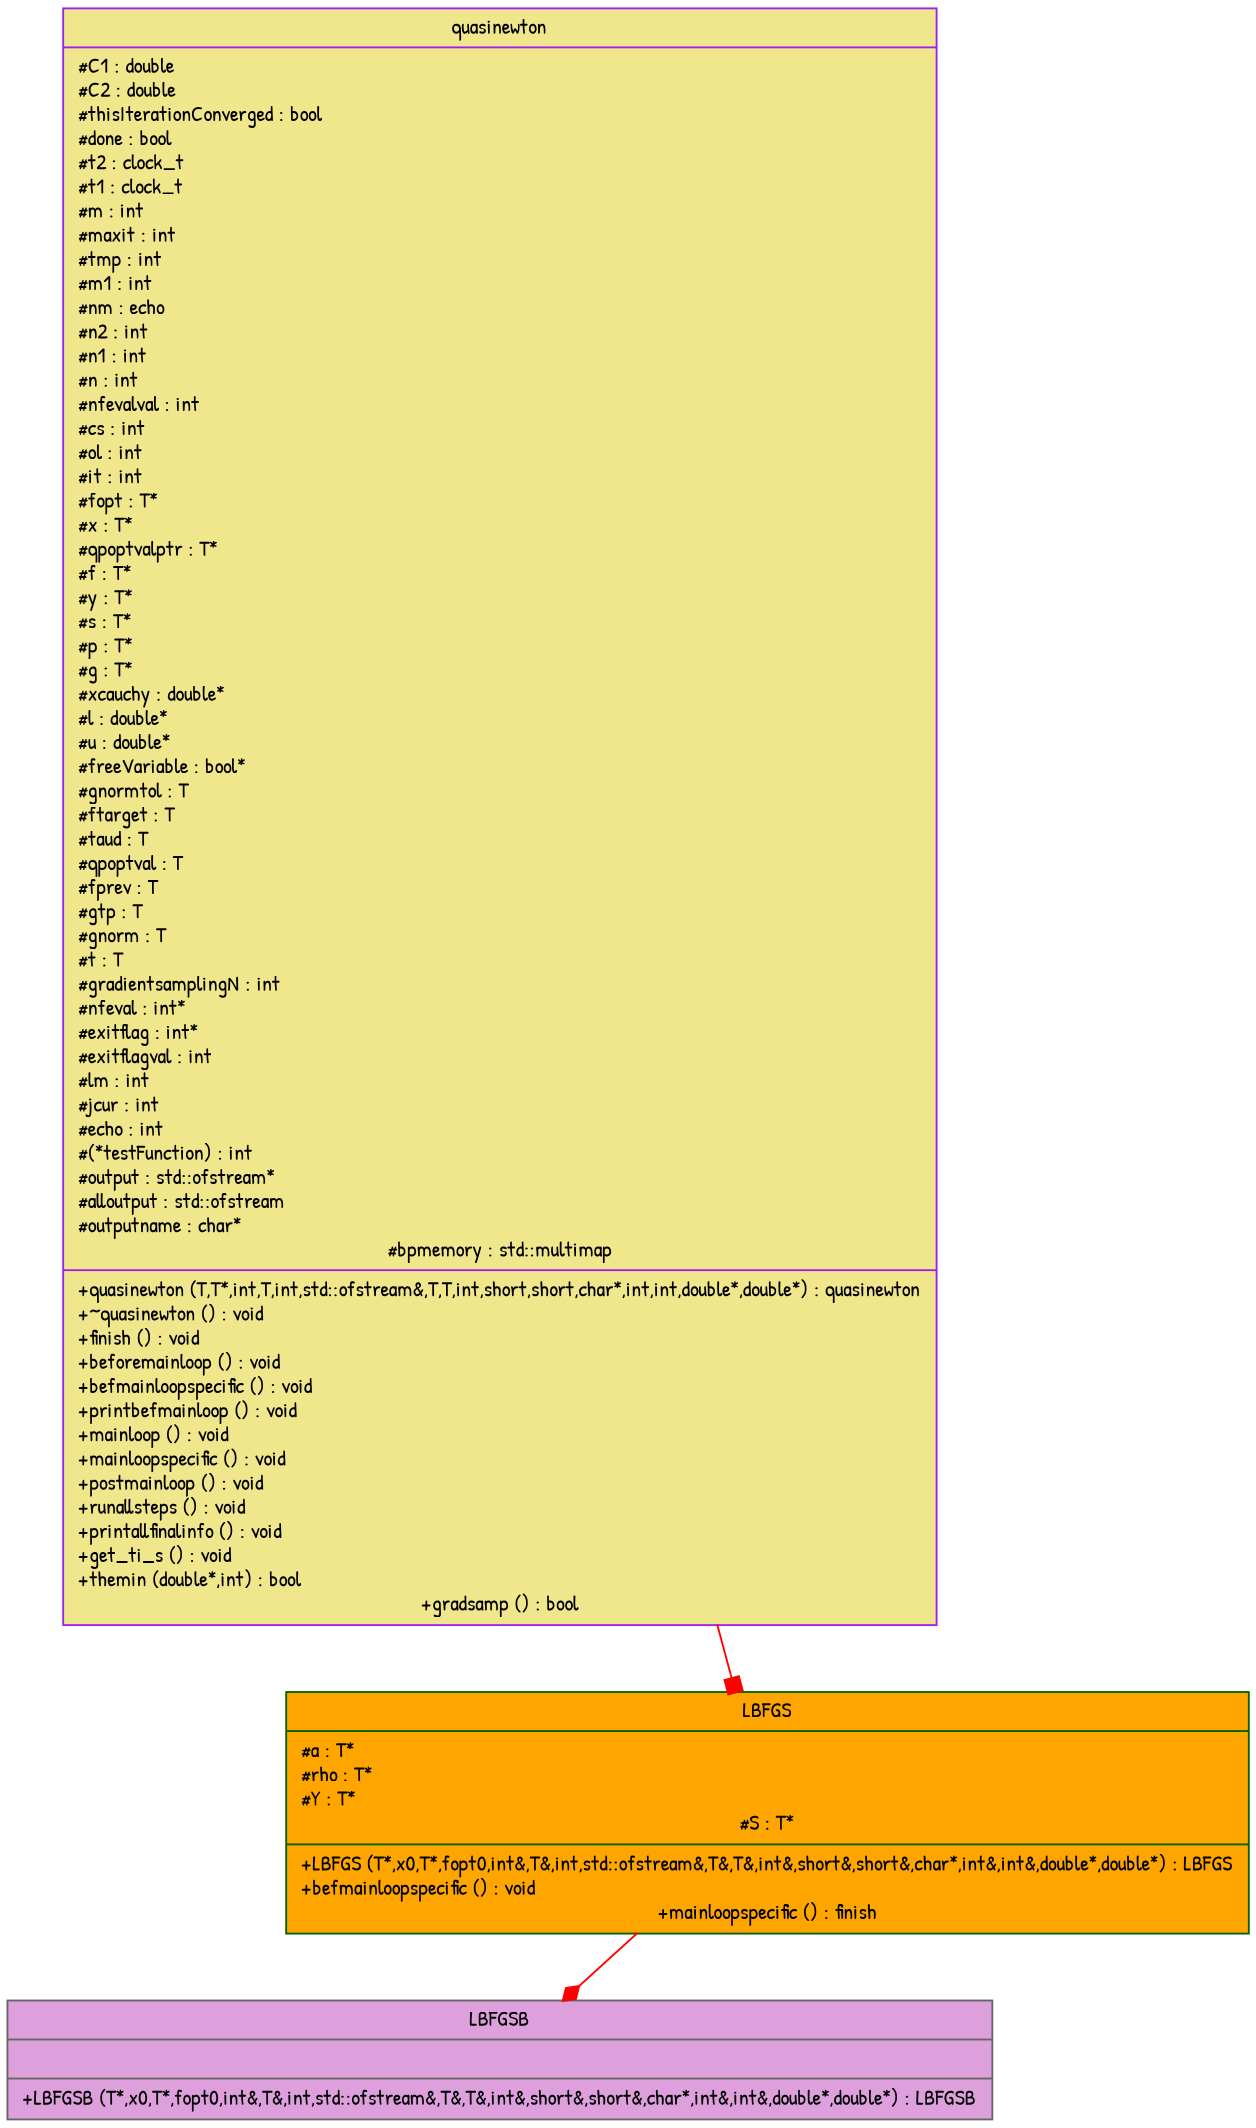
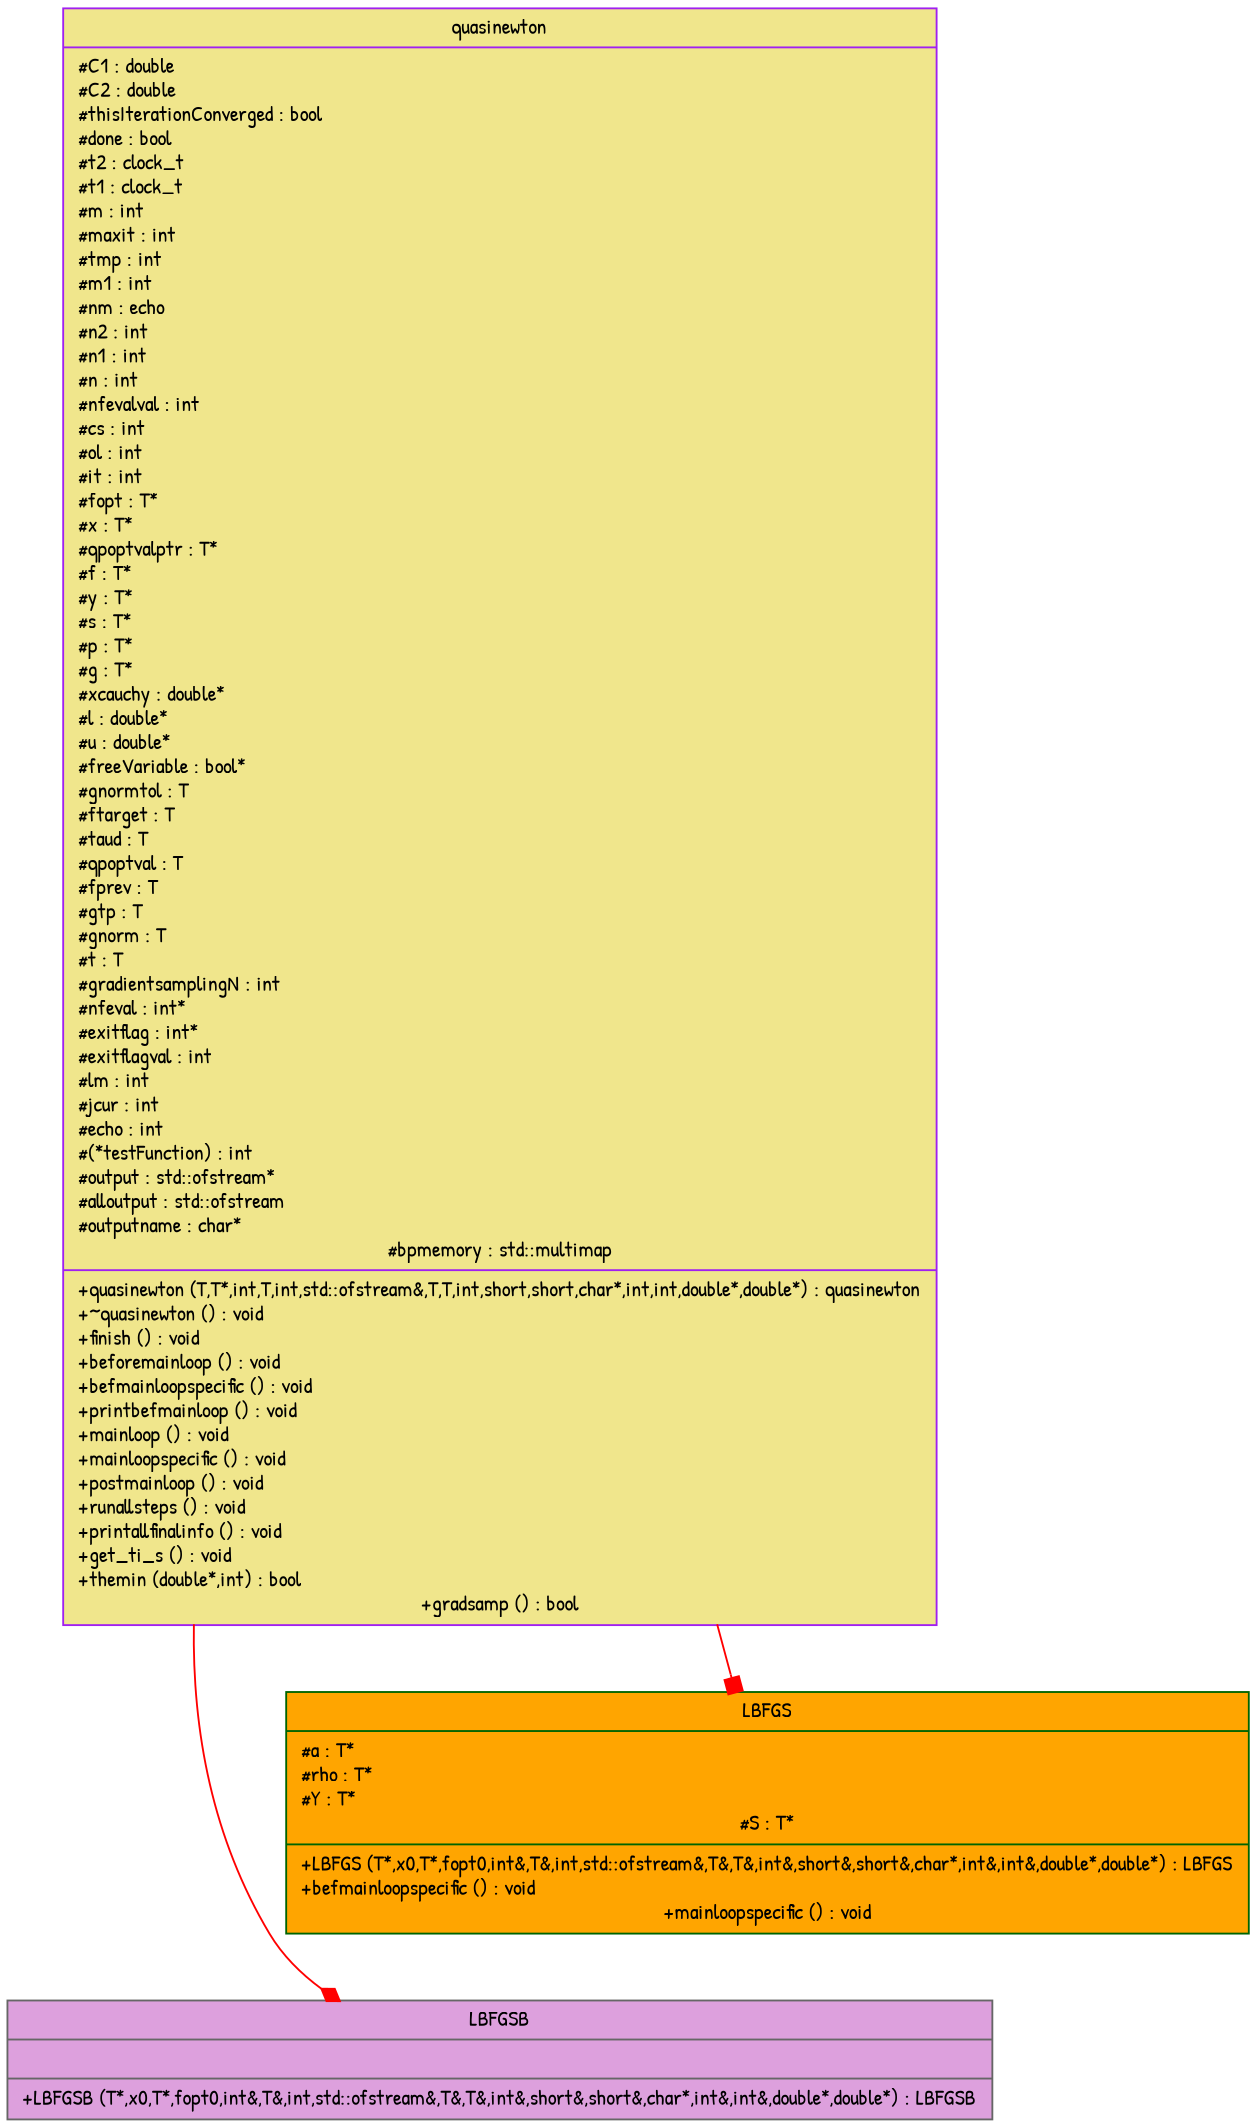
(767, 1912) -> (767, 1912)
(609, 1959) -> (220, 1821)
